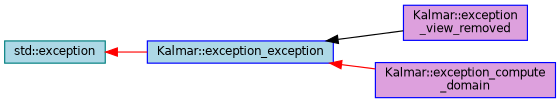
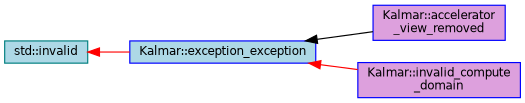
(465, 23) -> (439, 23)
(55, 52) -> (46, 52)
(465, 80) -> (439, 80)
